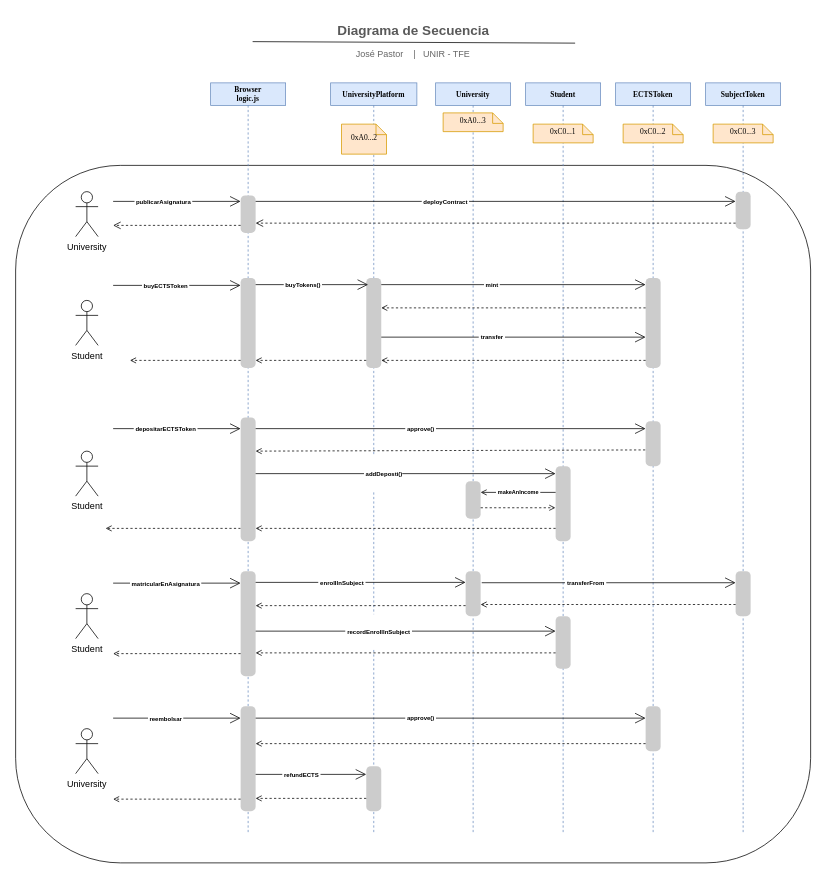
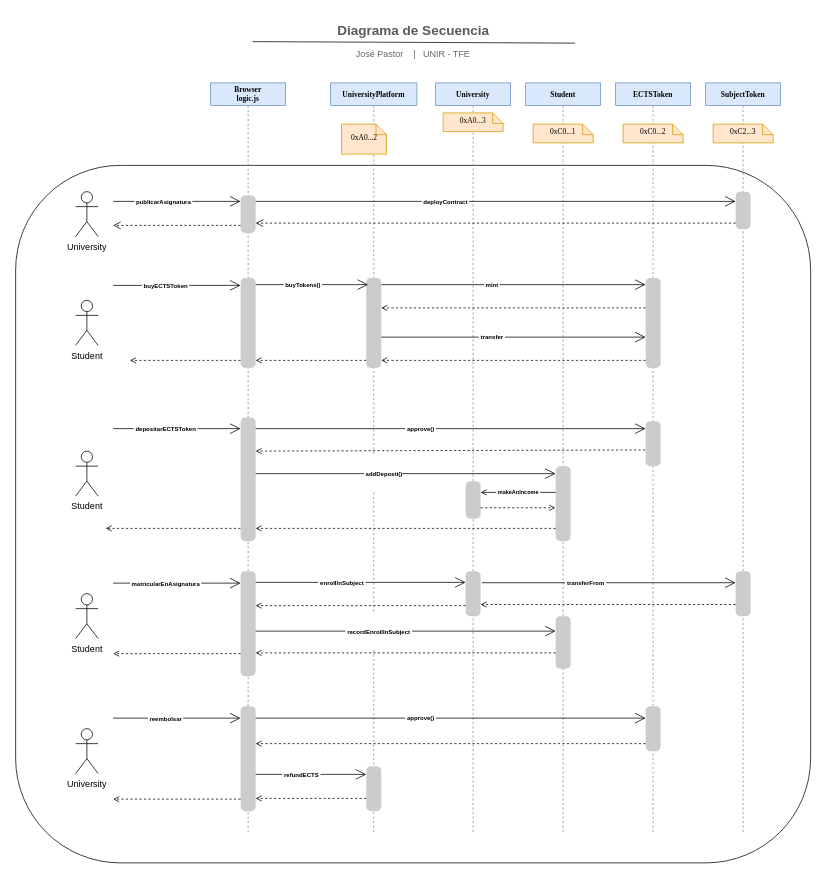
(743, 132) -> (743, 132)
